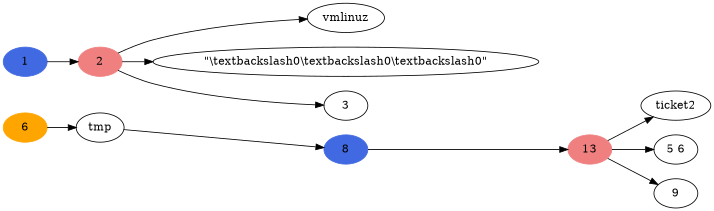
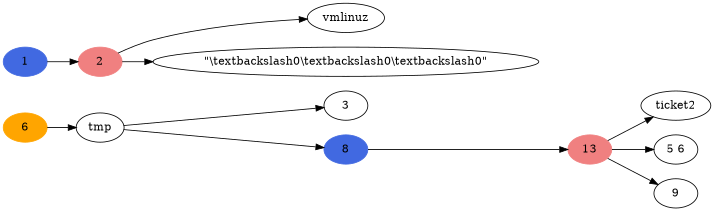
(215, 96) -> (220, 117)
